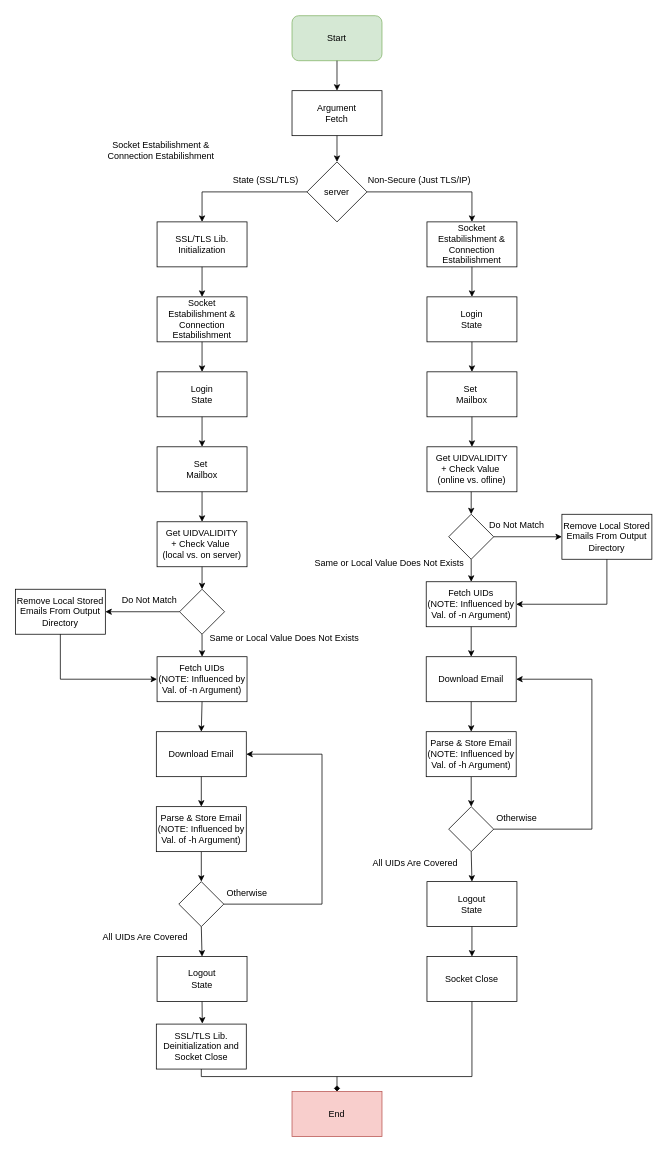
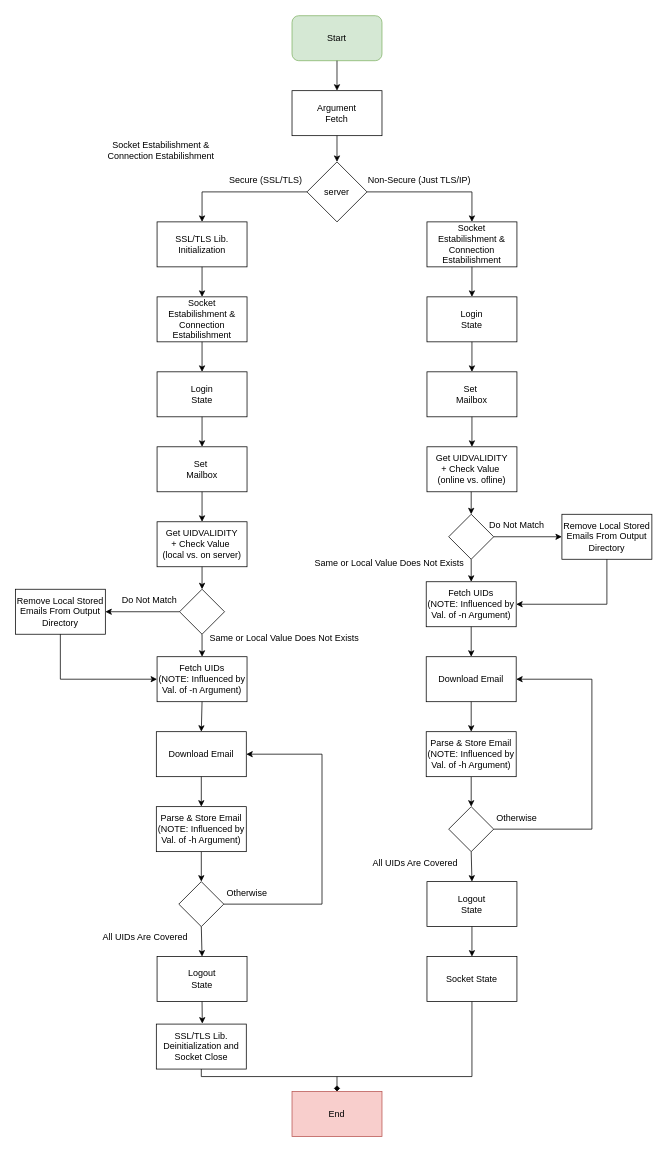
(266, 180) -> (266, 180)
(472, 979) -> (472, 979)
